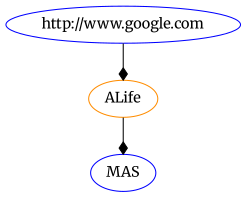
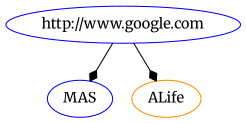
(123, 130) -> (105, 57)
